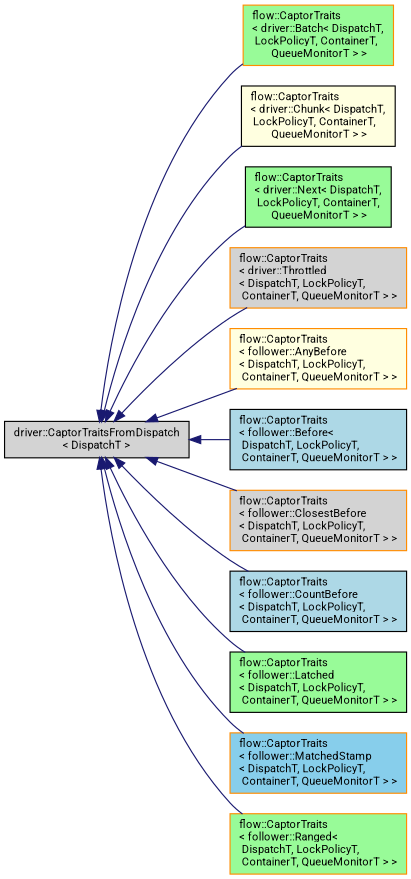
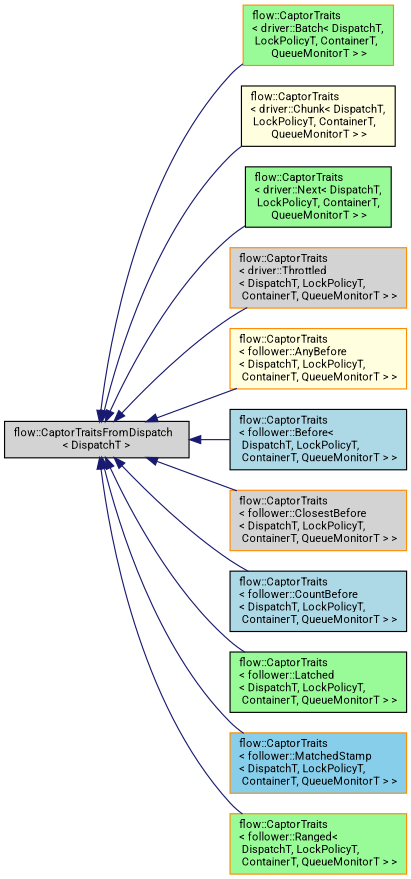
(97, 440) -> (97, 440)
